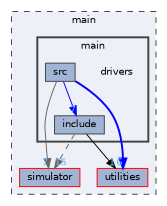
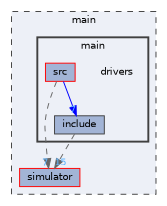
(60, 72) -> (60, 72)
(45, 119) -> (45, 119)
(122, 178) -> none
